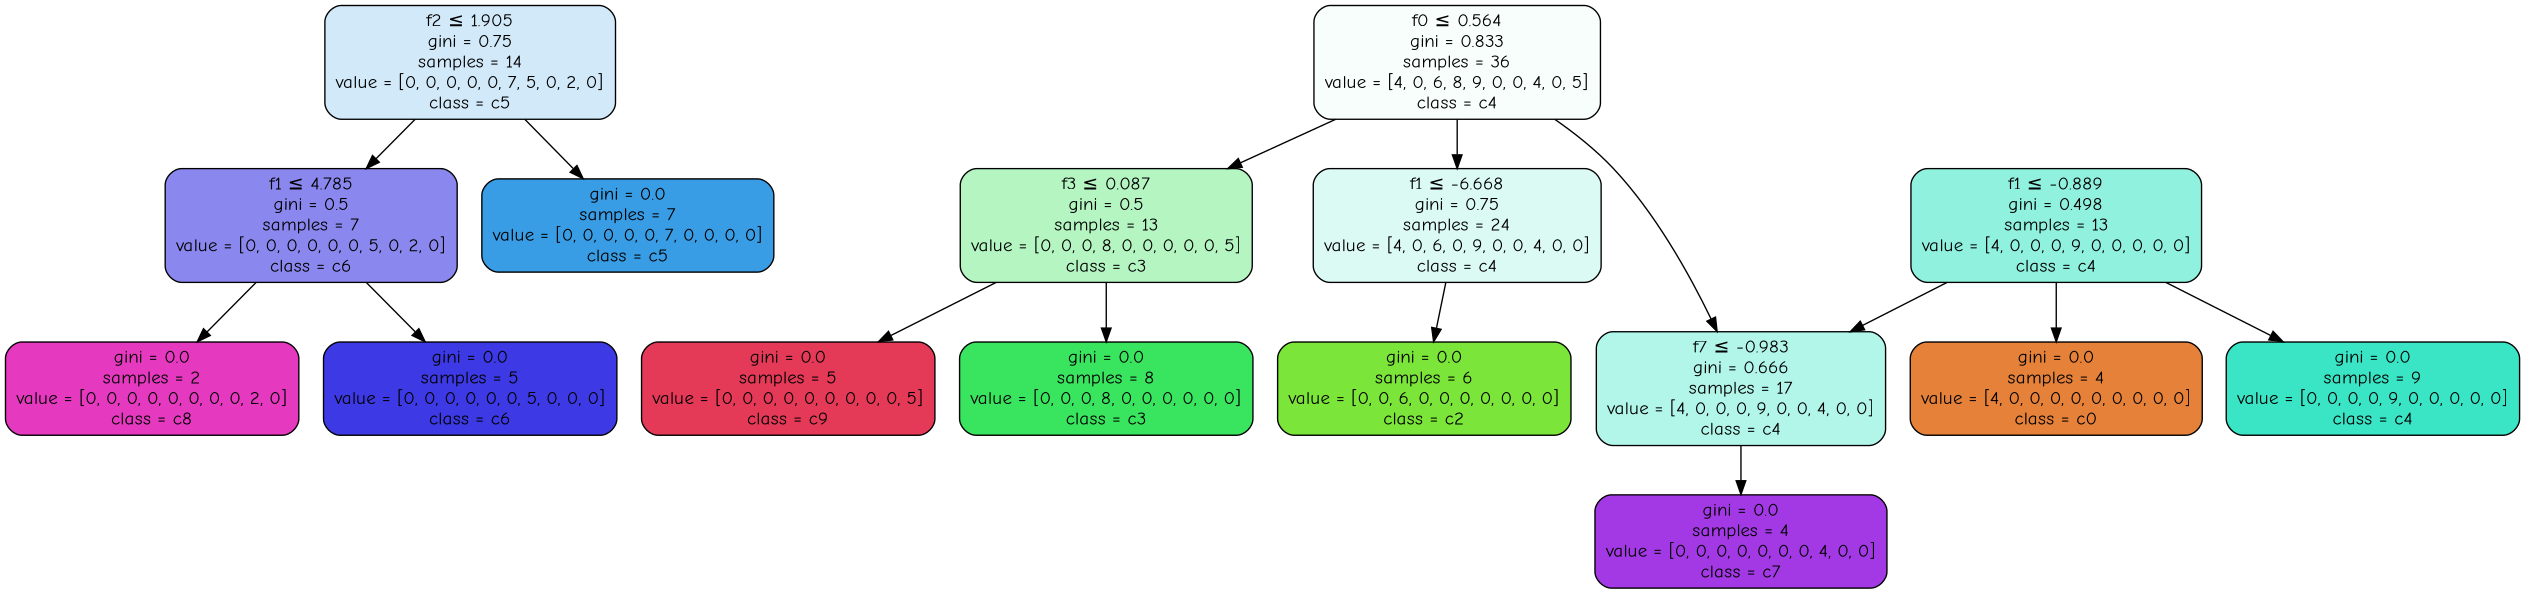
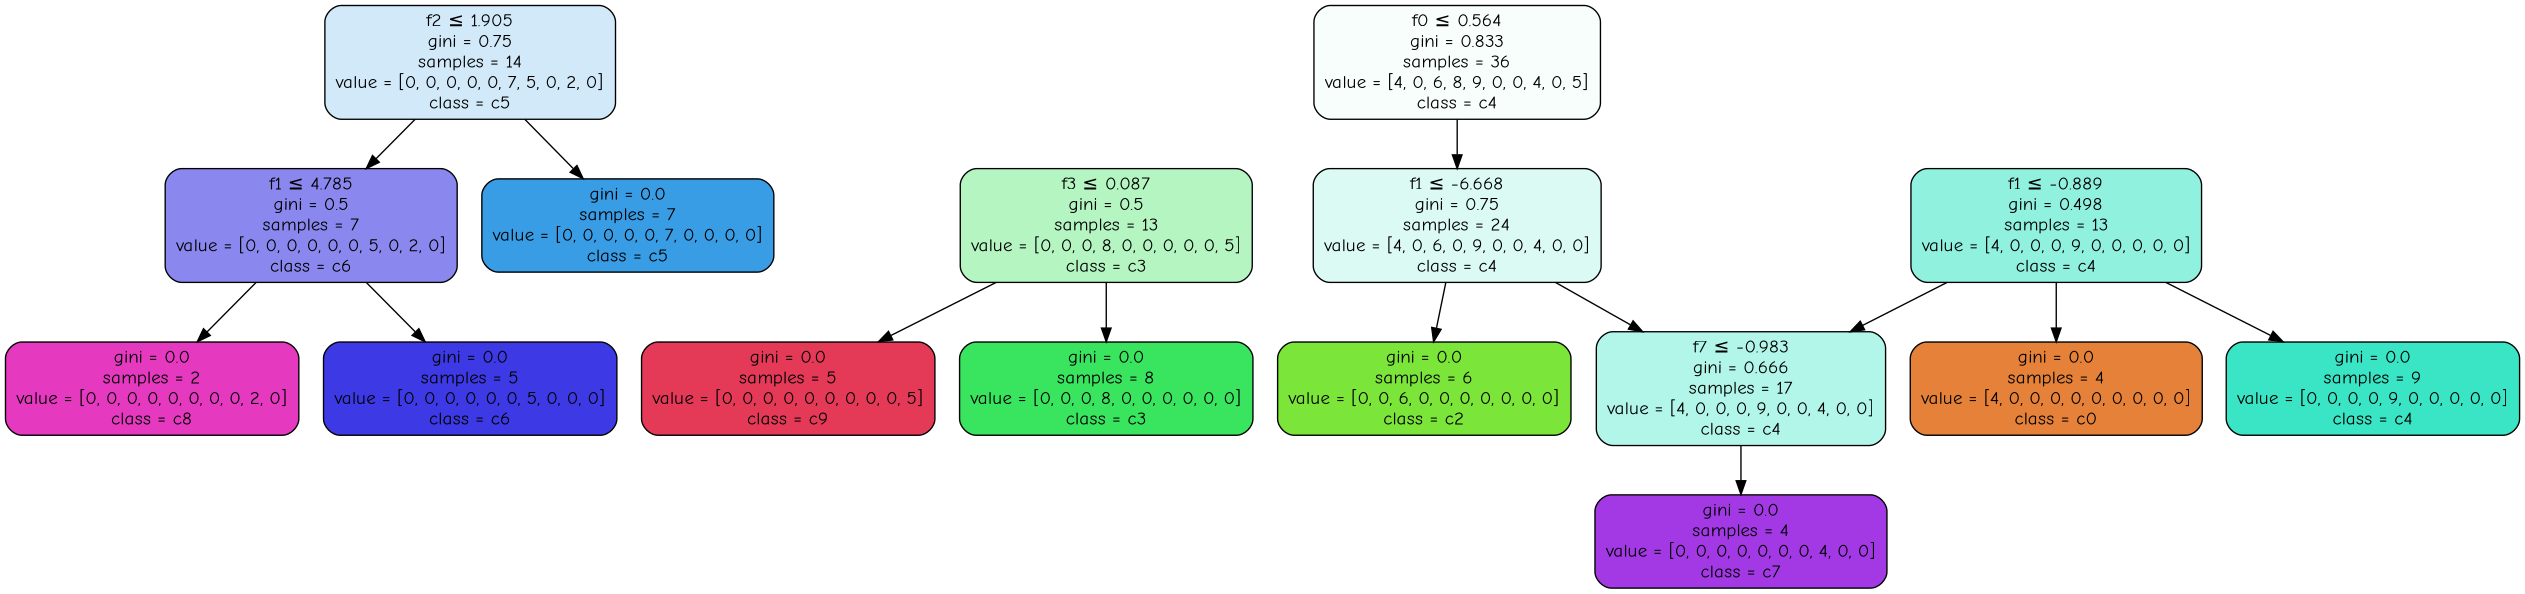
(1288, 141) -> none
(1646, 209) -> (1593, 304)
